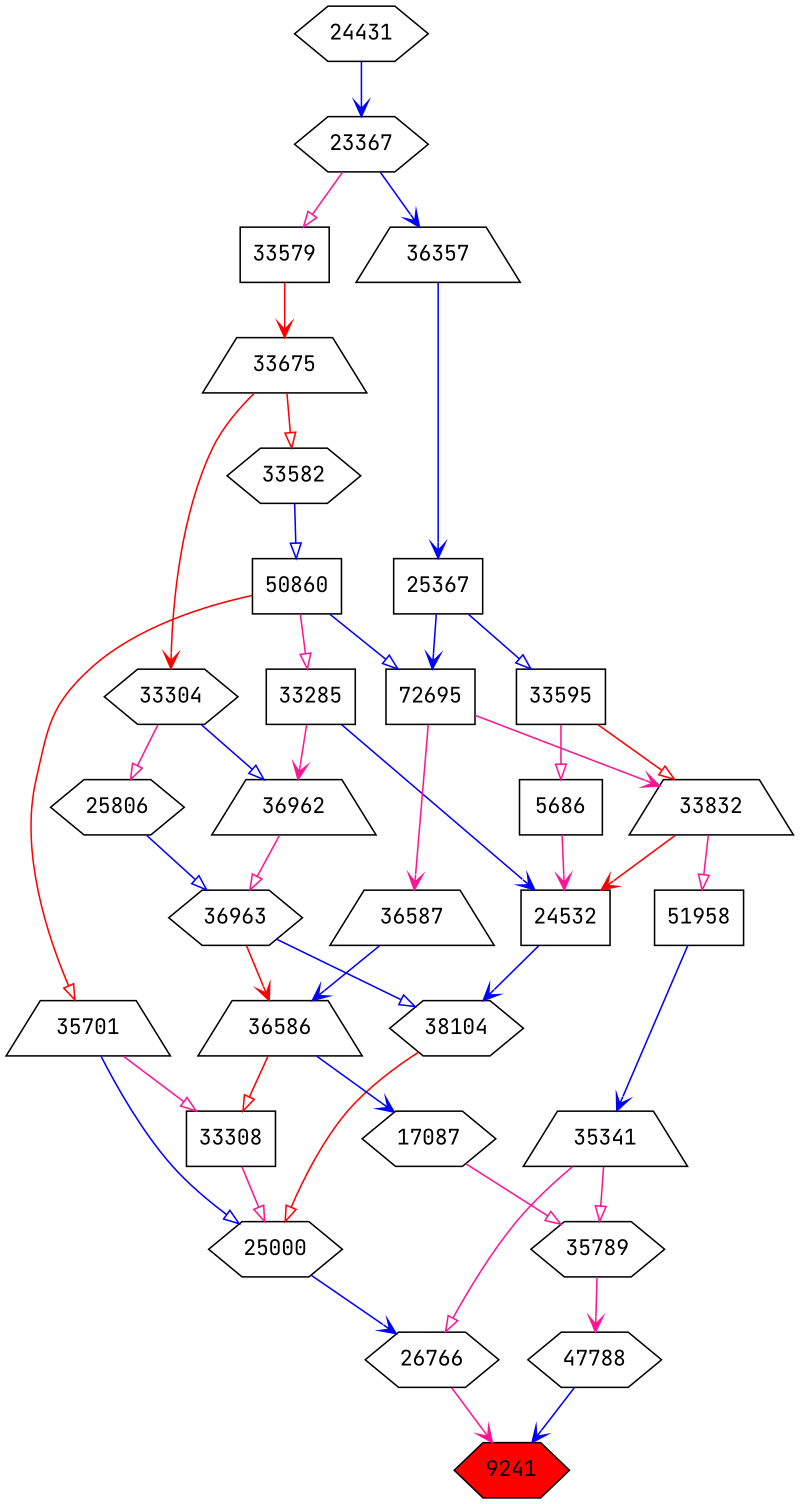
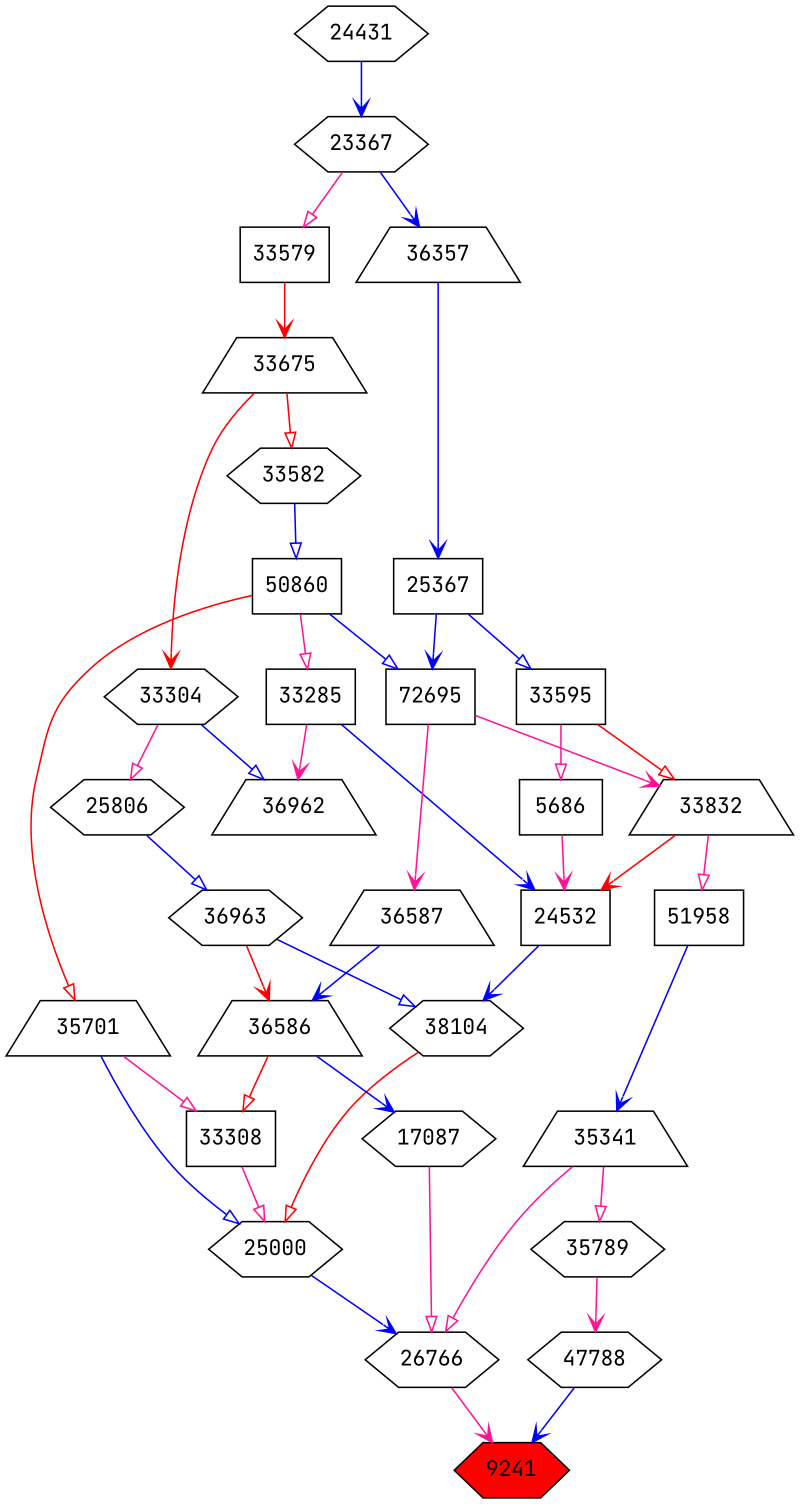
(268, 856) -> none
(507, 1190) -> (430, 1241)
